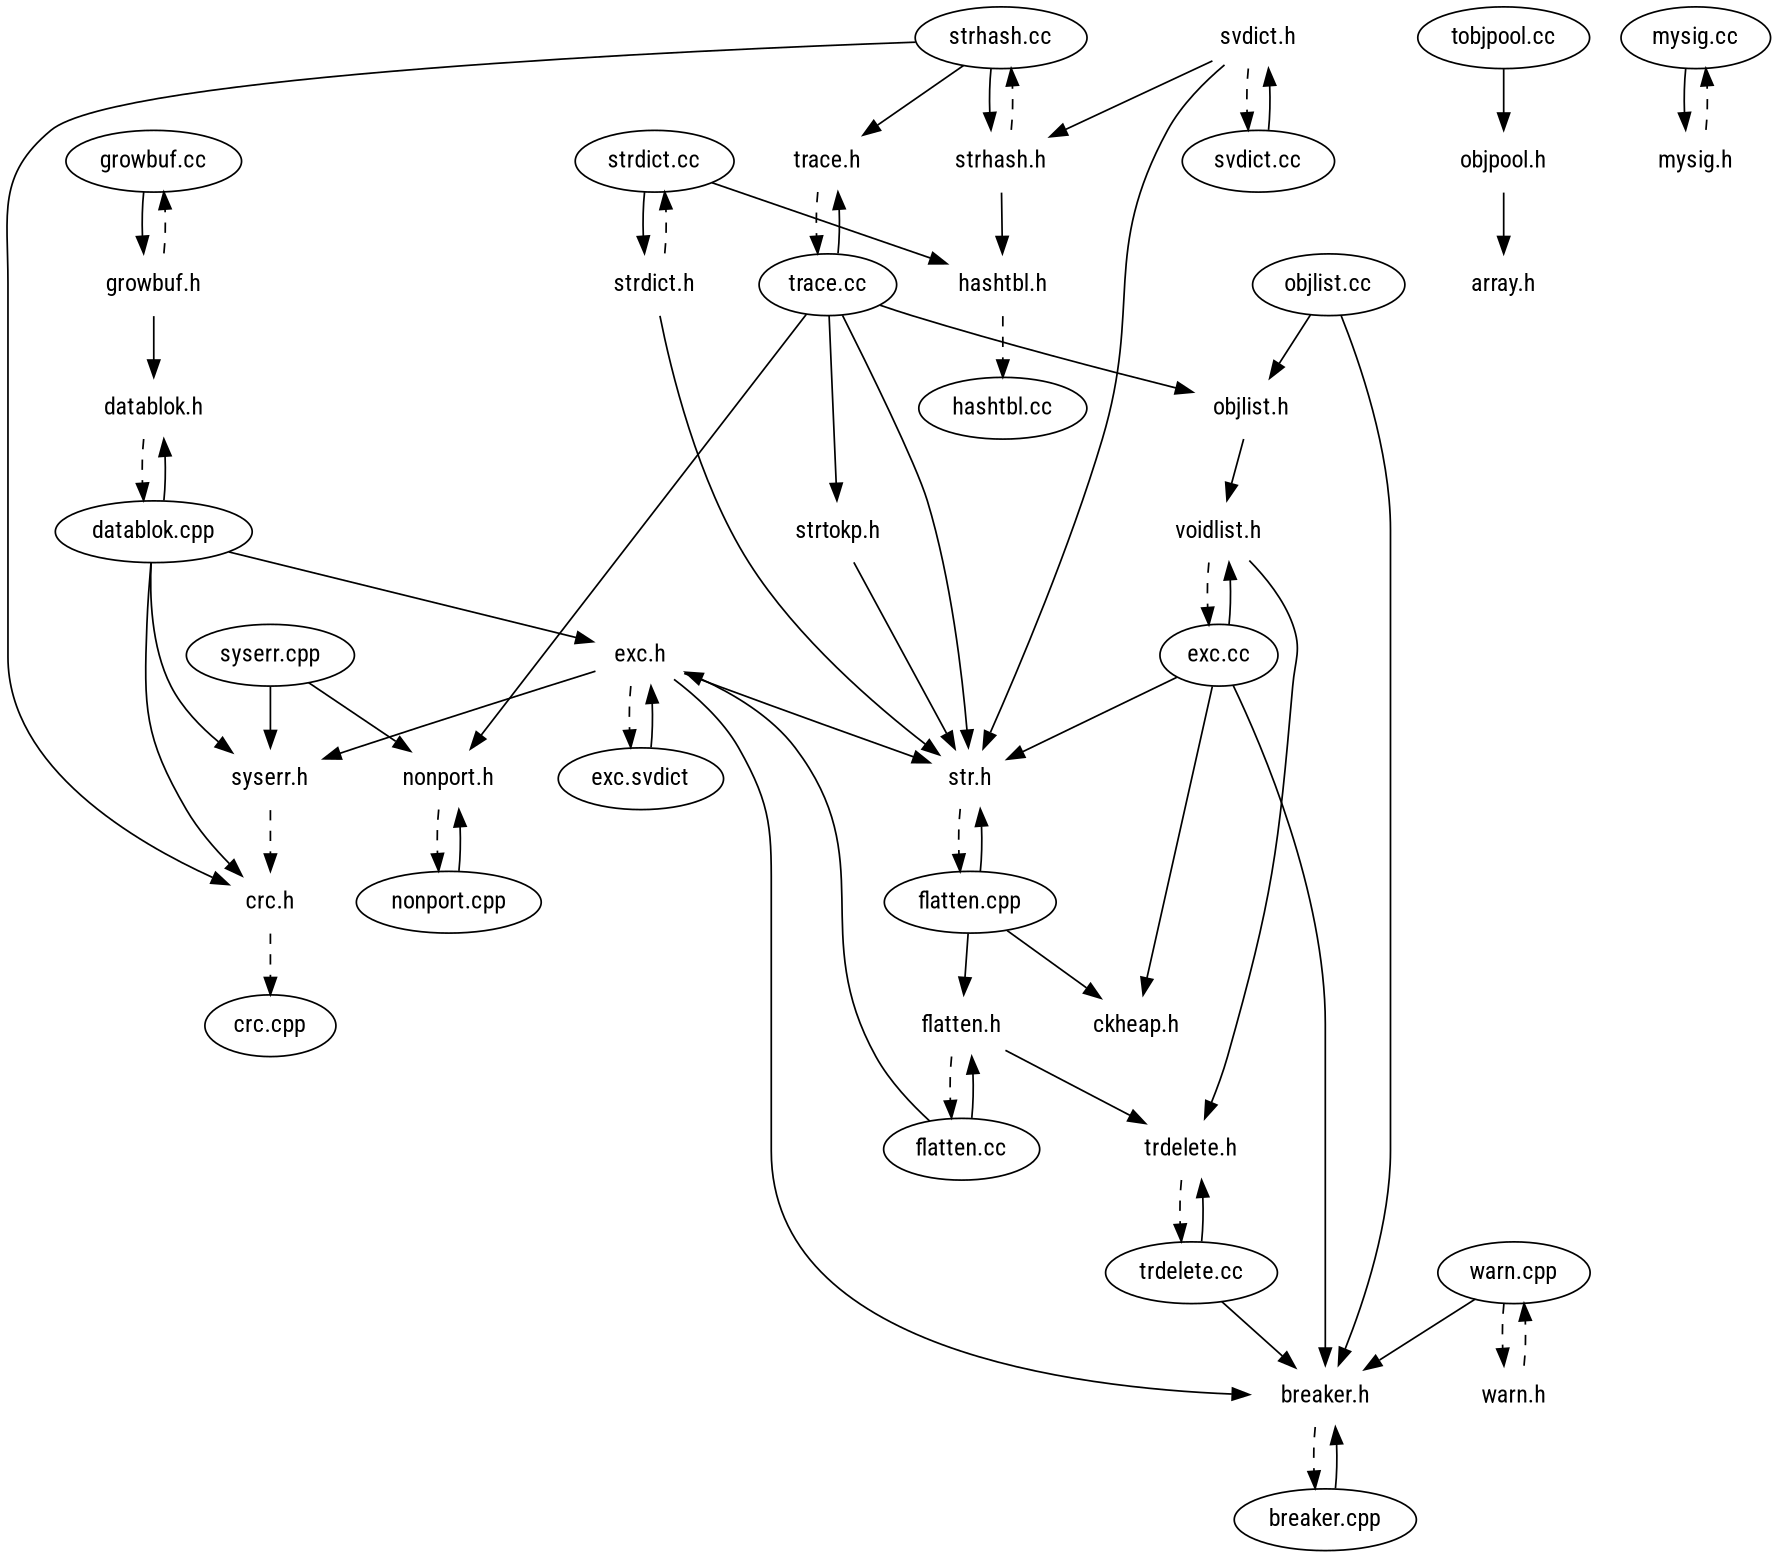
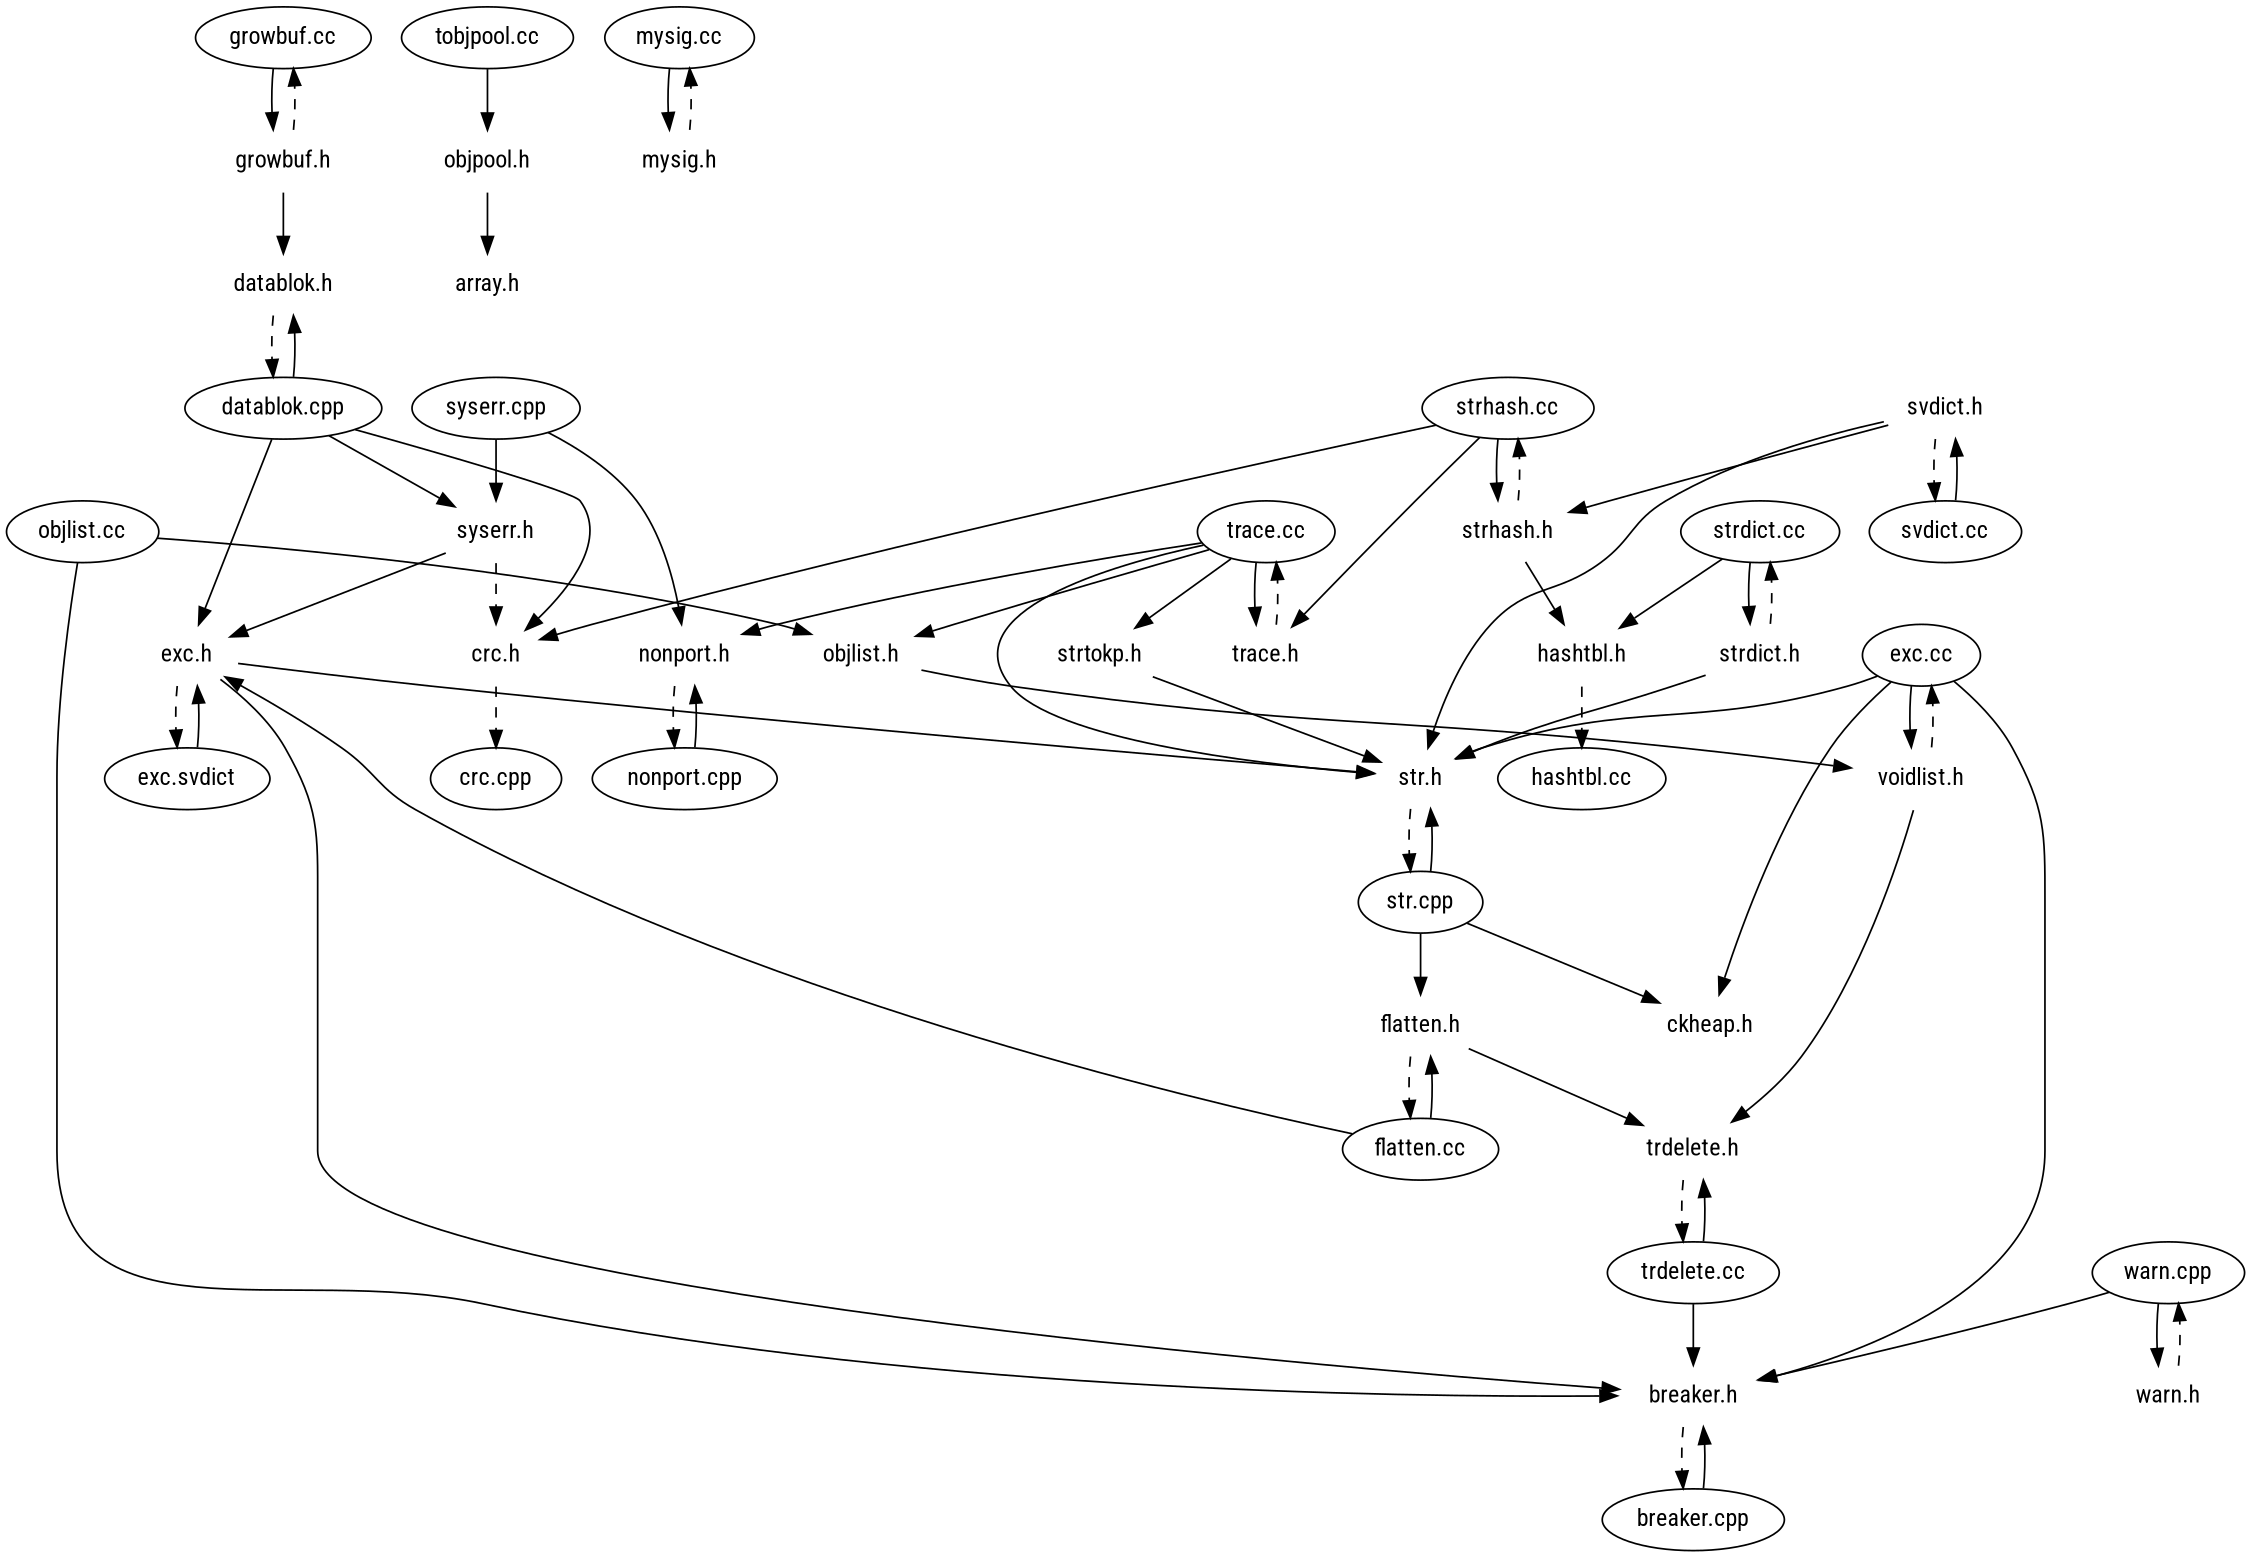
(468, 712) -> (346, 592)
(970, 902) -> (1421, 902)
(1503, 1326) -> (2157, 1326)
